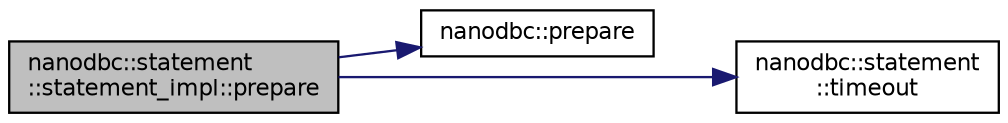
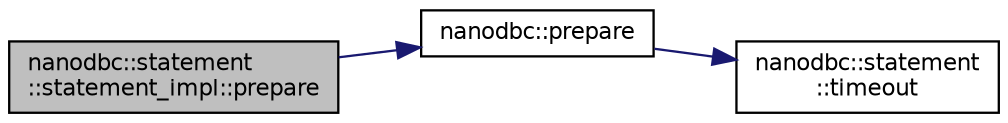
(526, 77) -> (684, 53)
